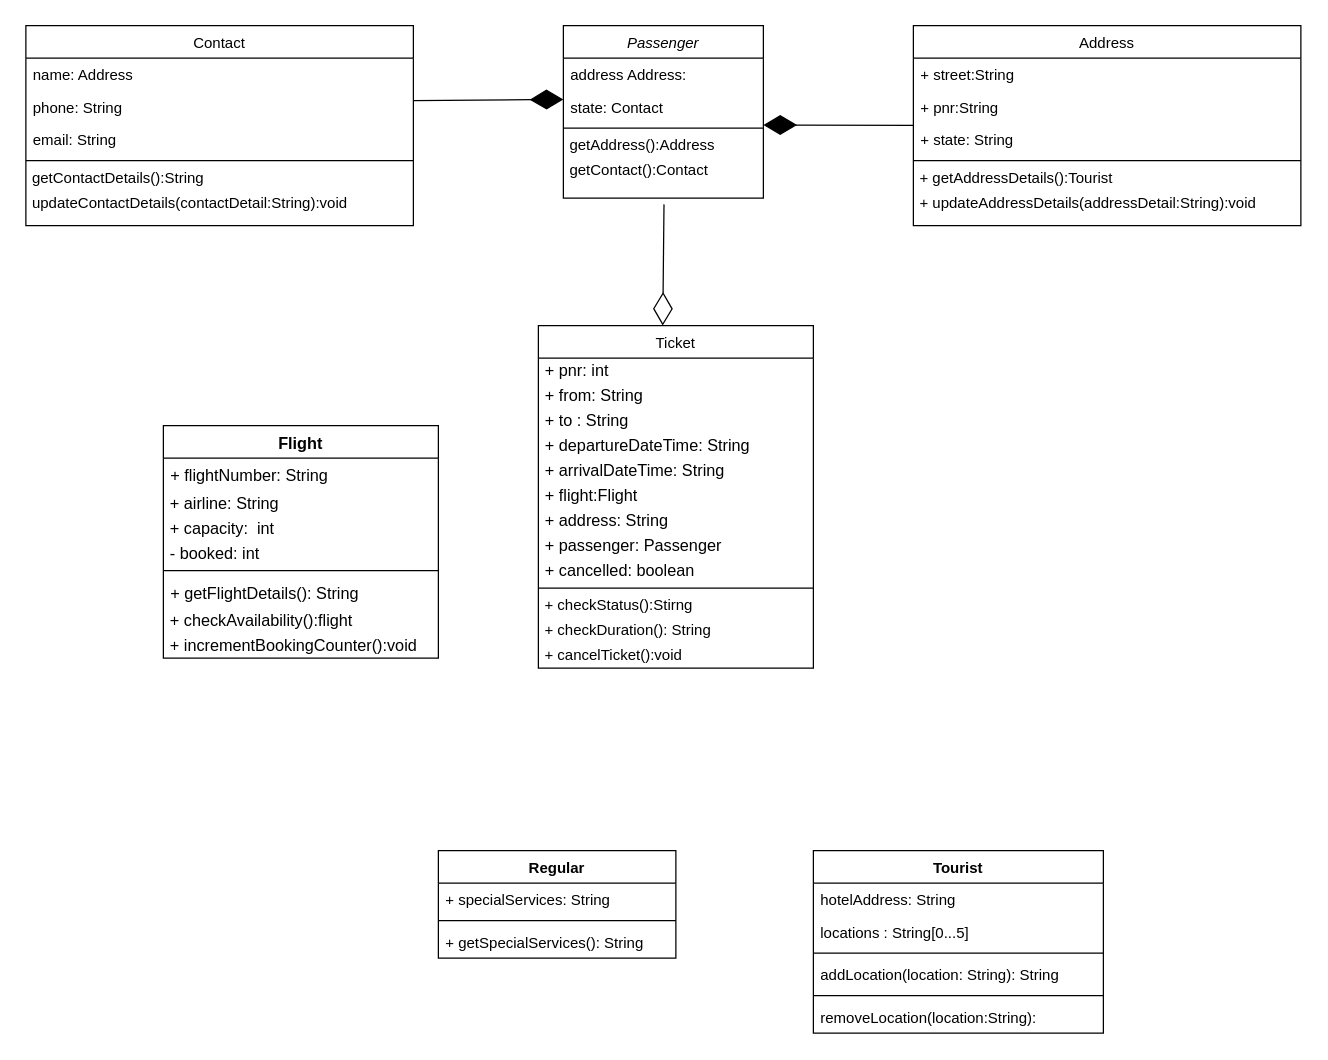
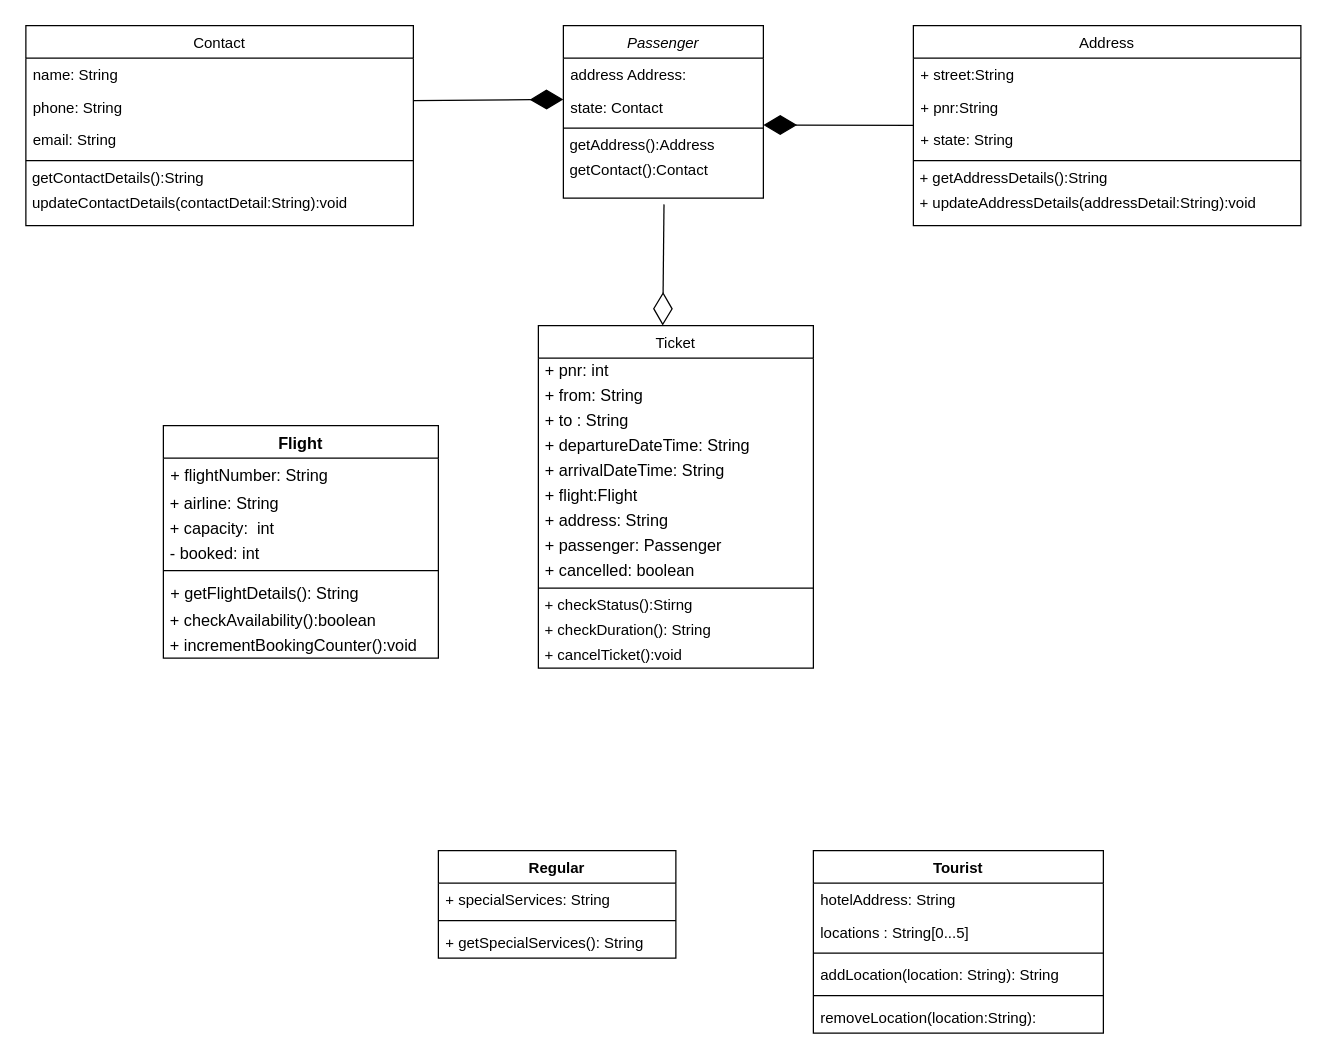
(83, 75) -> (77, 75)
(1028, 178) -> (1023, 178)
(274, 621) -> (281, 621)
